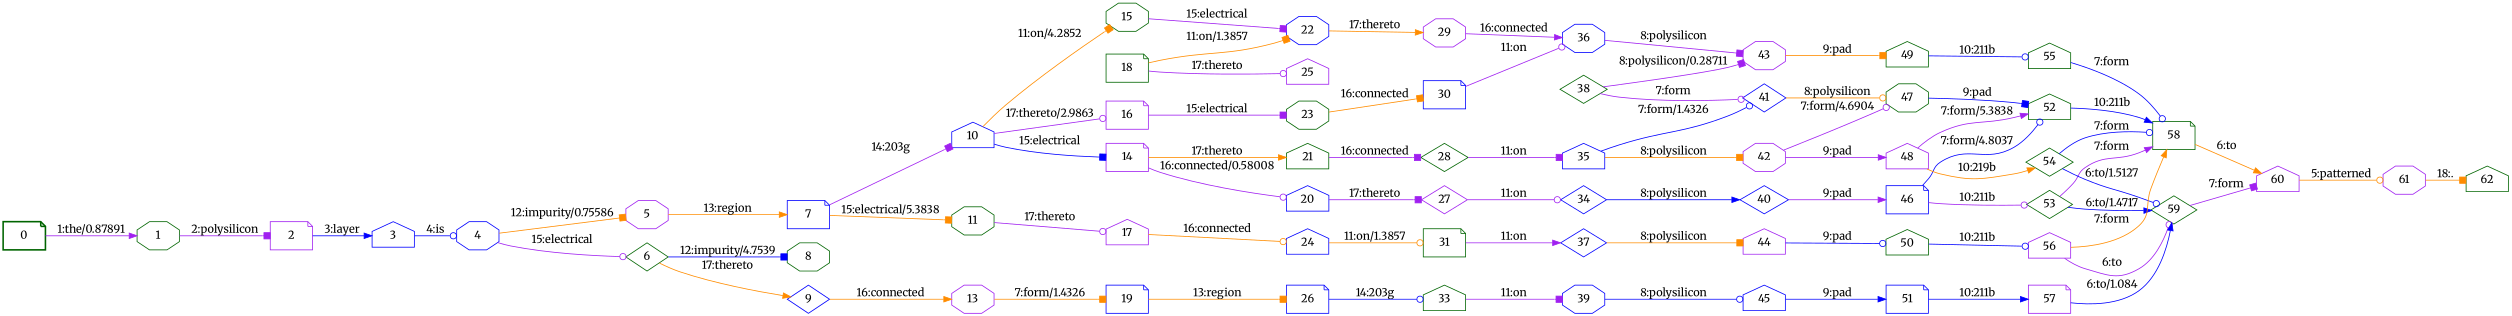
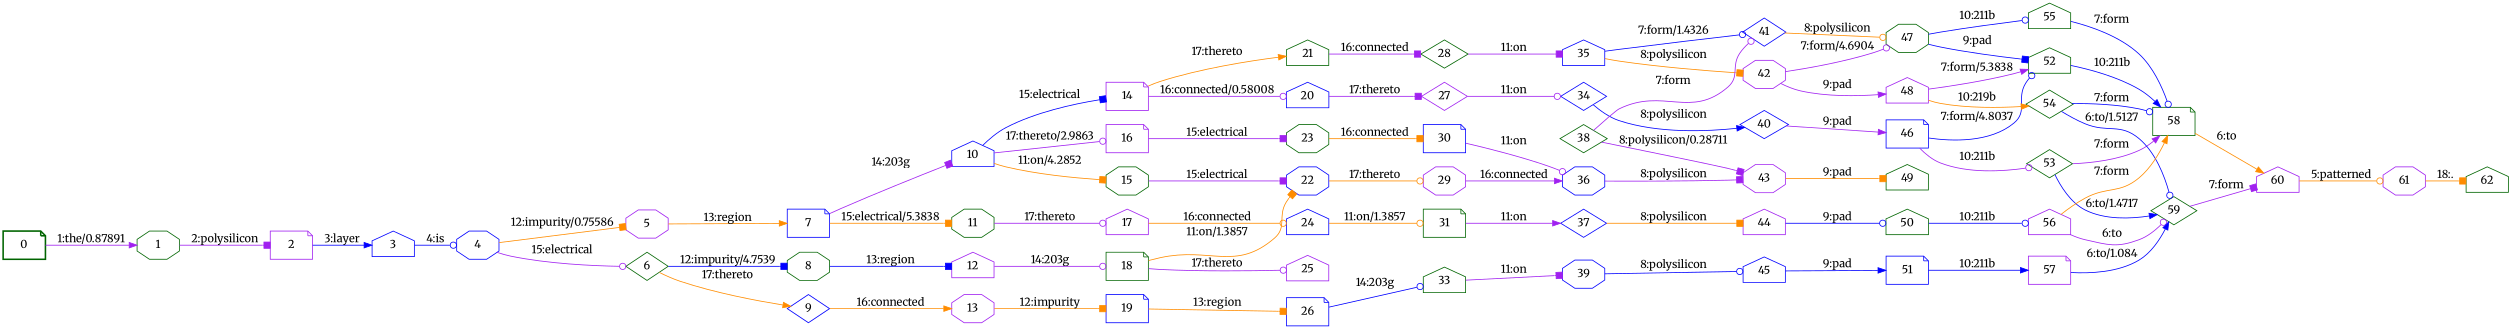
(1372, 32) -> (1373, 181)
(1975, 56) -> (1975, 27)
none -> (973, 266)
(1050, 293) -> (1050, 303)
